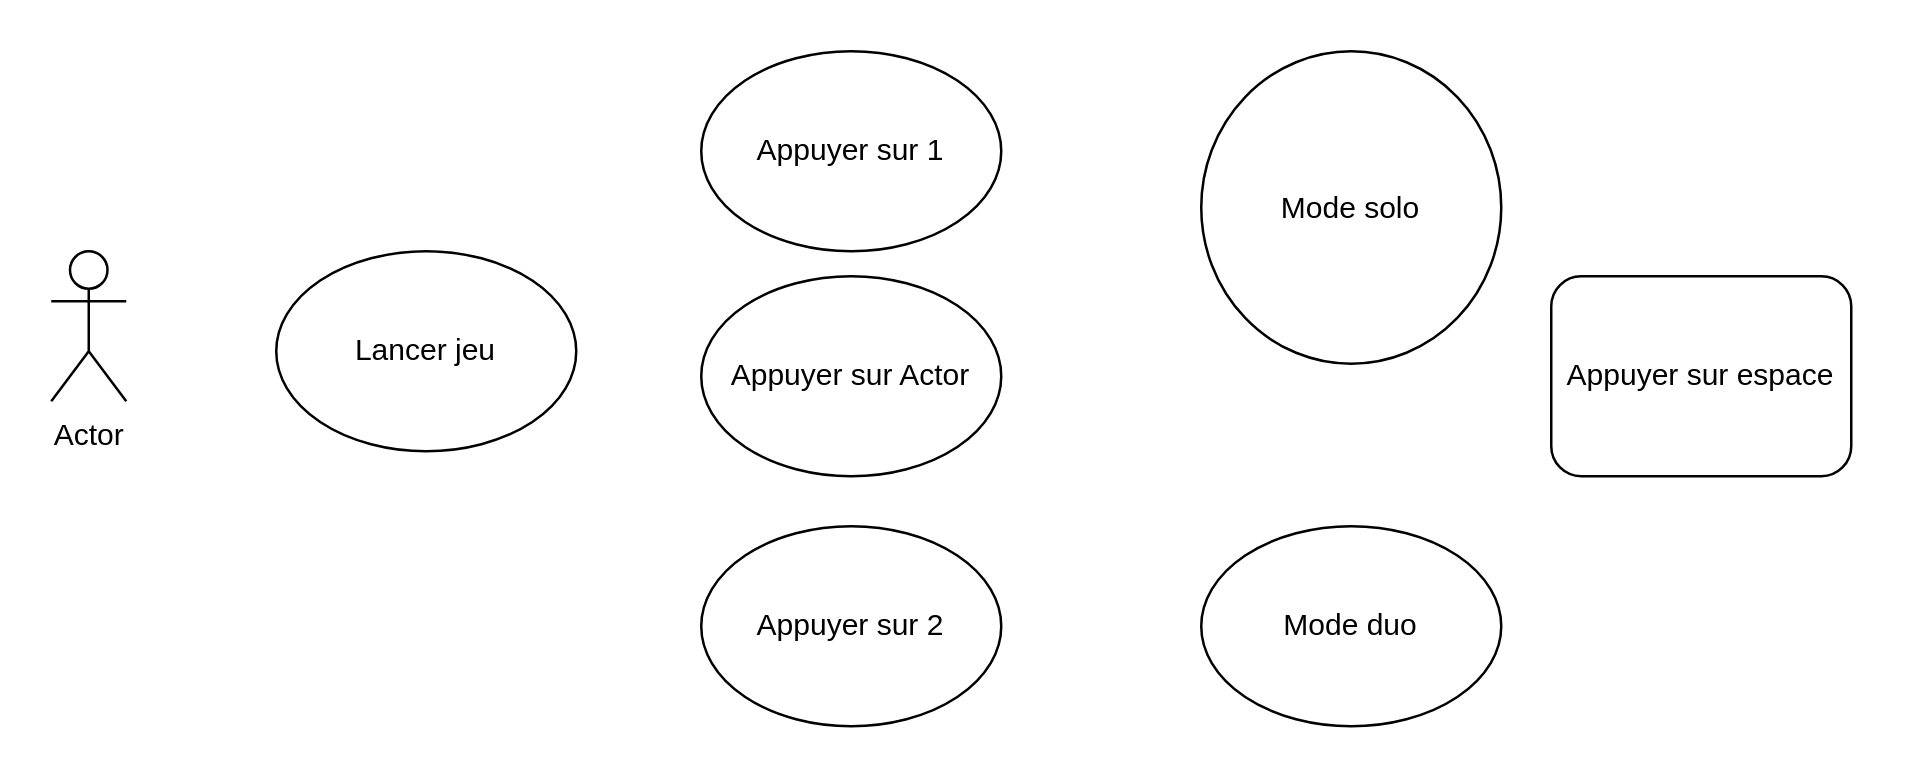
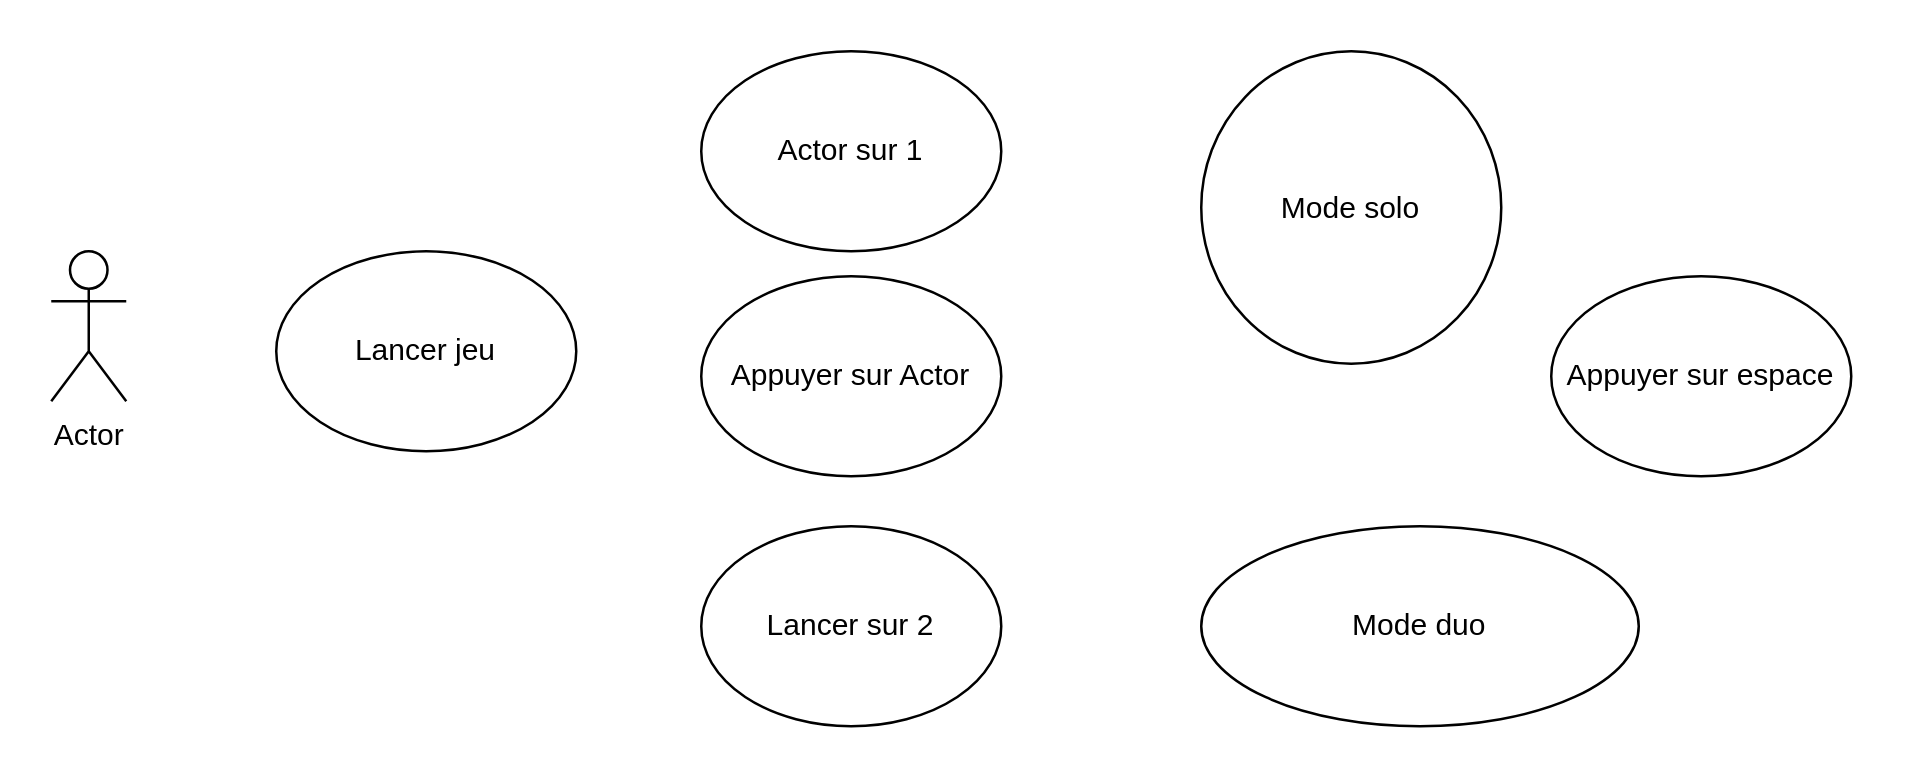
(851, 151) -> (851, 151)
(1701, 376) -> (1701, 376)
(851, 626) -> (851, 626)
(1351, 626) -> (1420, 626)
